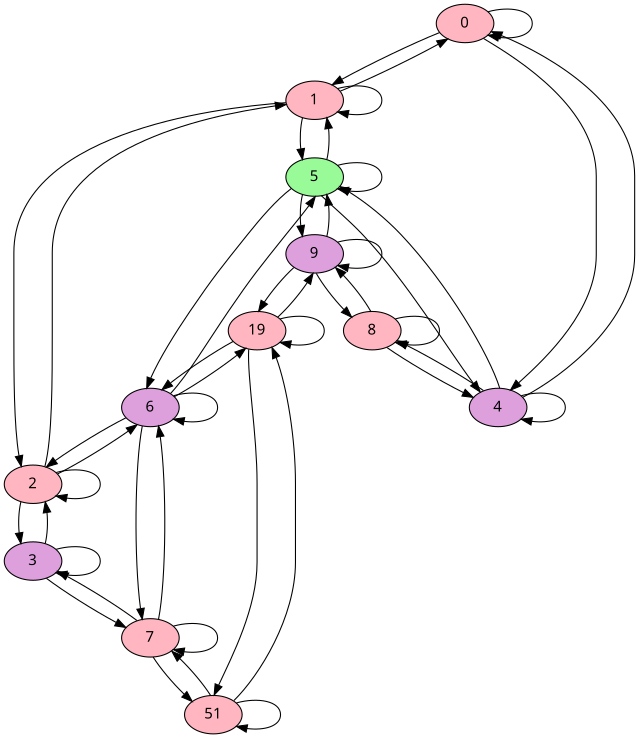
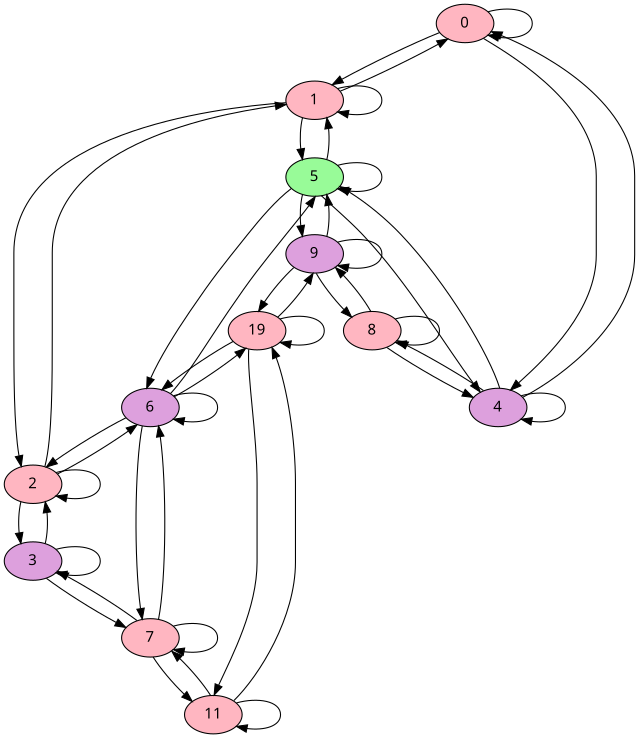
(213, 715) -> (213, 715)
